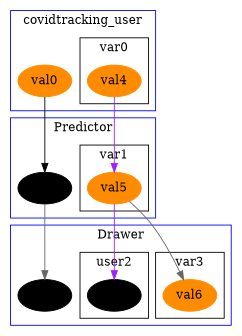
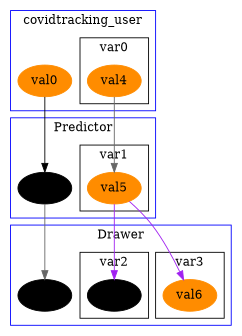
(114, 130) -> (114, 130)
(158, 234) -> (158, 234)
(114, 262) -> (114, 262)
